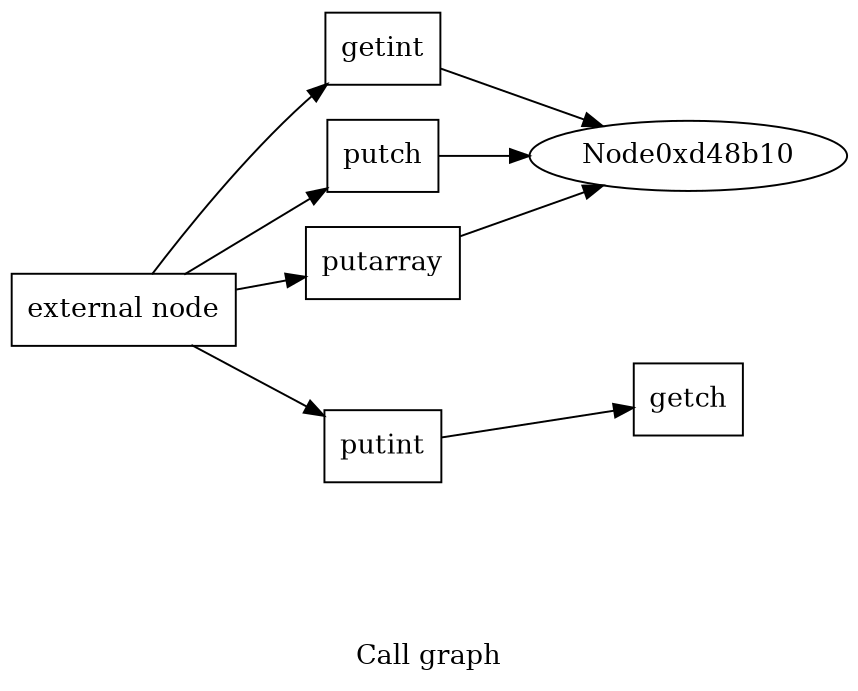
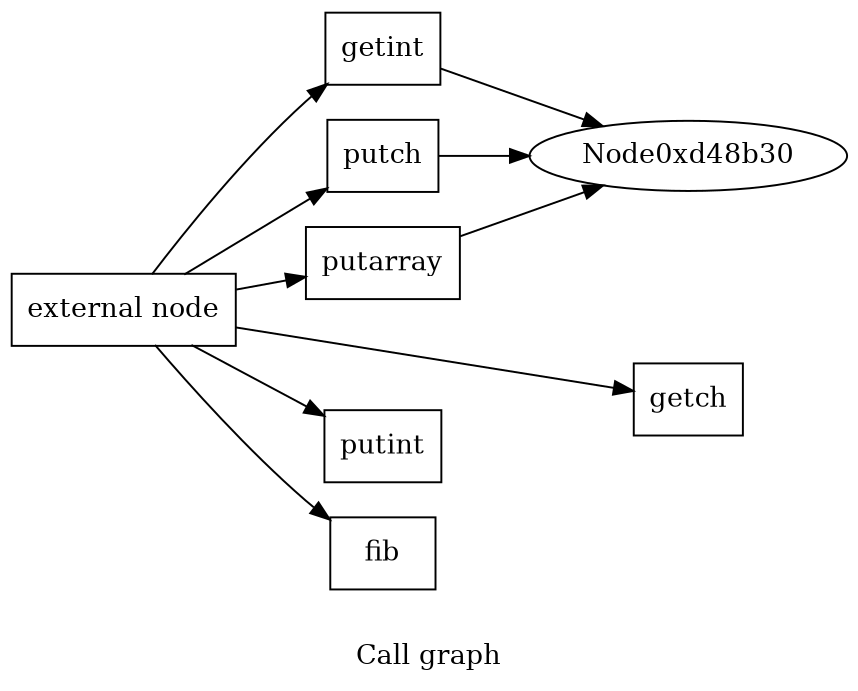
(688, 156) -> (688, 156)
(528, 424) -> (425, 358)
none -> (383, 553)
